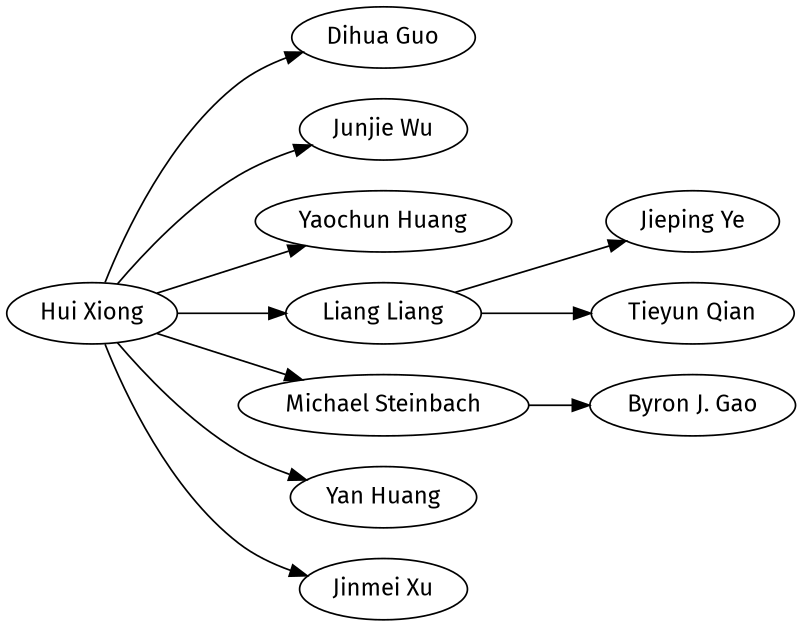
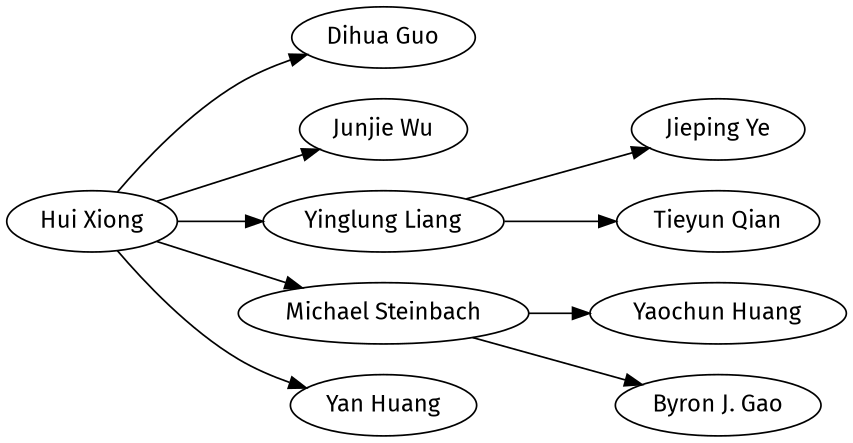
(223, 272) -> (550, 313)
(384, 313) -> (384, 221)
(384, 589) -> none
